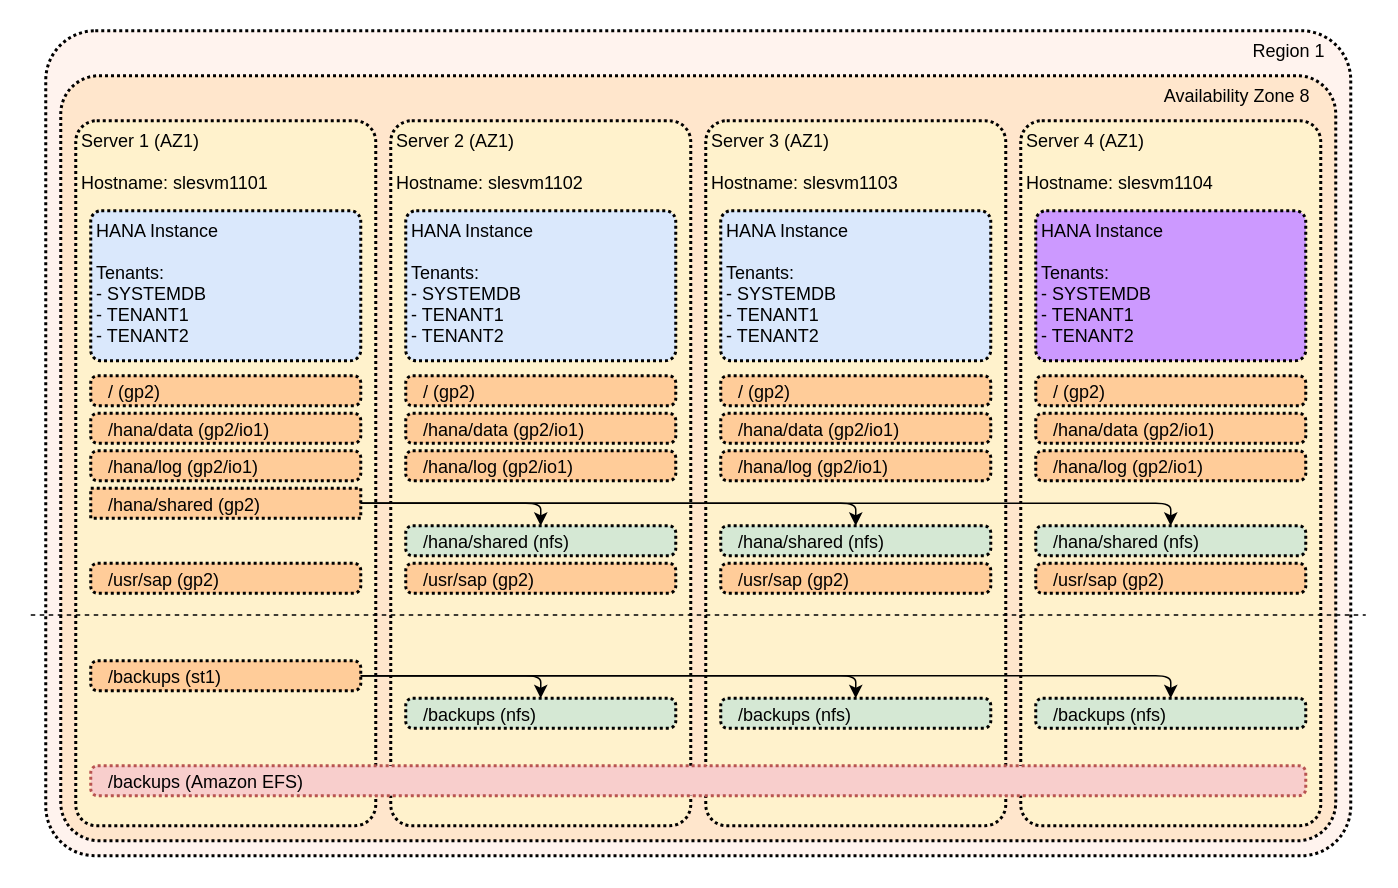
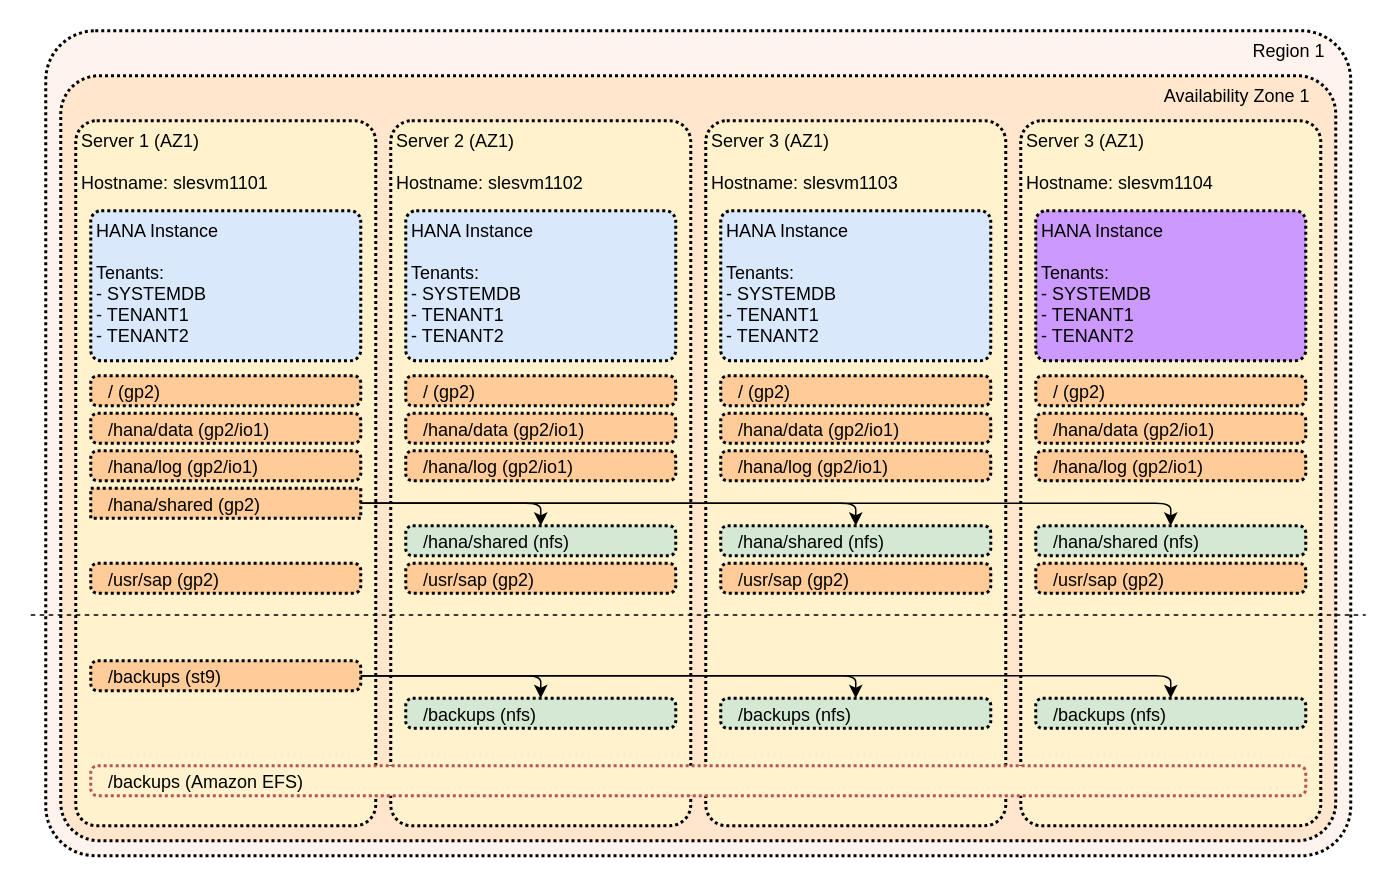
(1230, 96) -> (1230, 96)
(1092, 141) -> (1092, 141)
(176, 677) -> (176, 677)
(698, 781) -> (698, 781)
